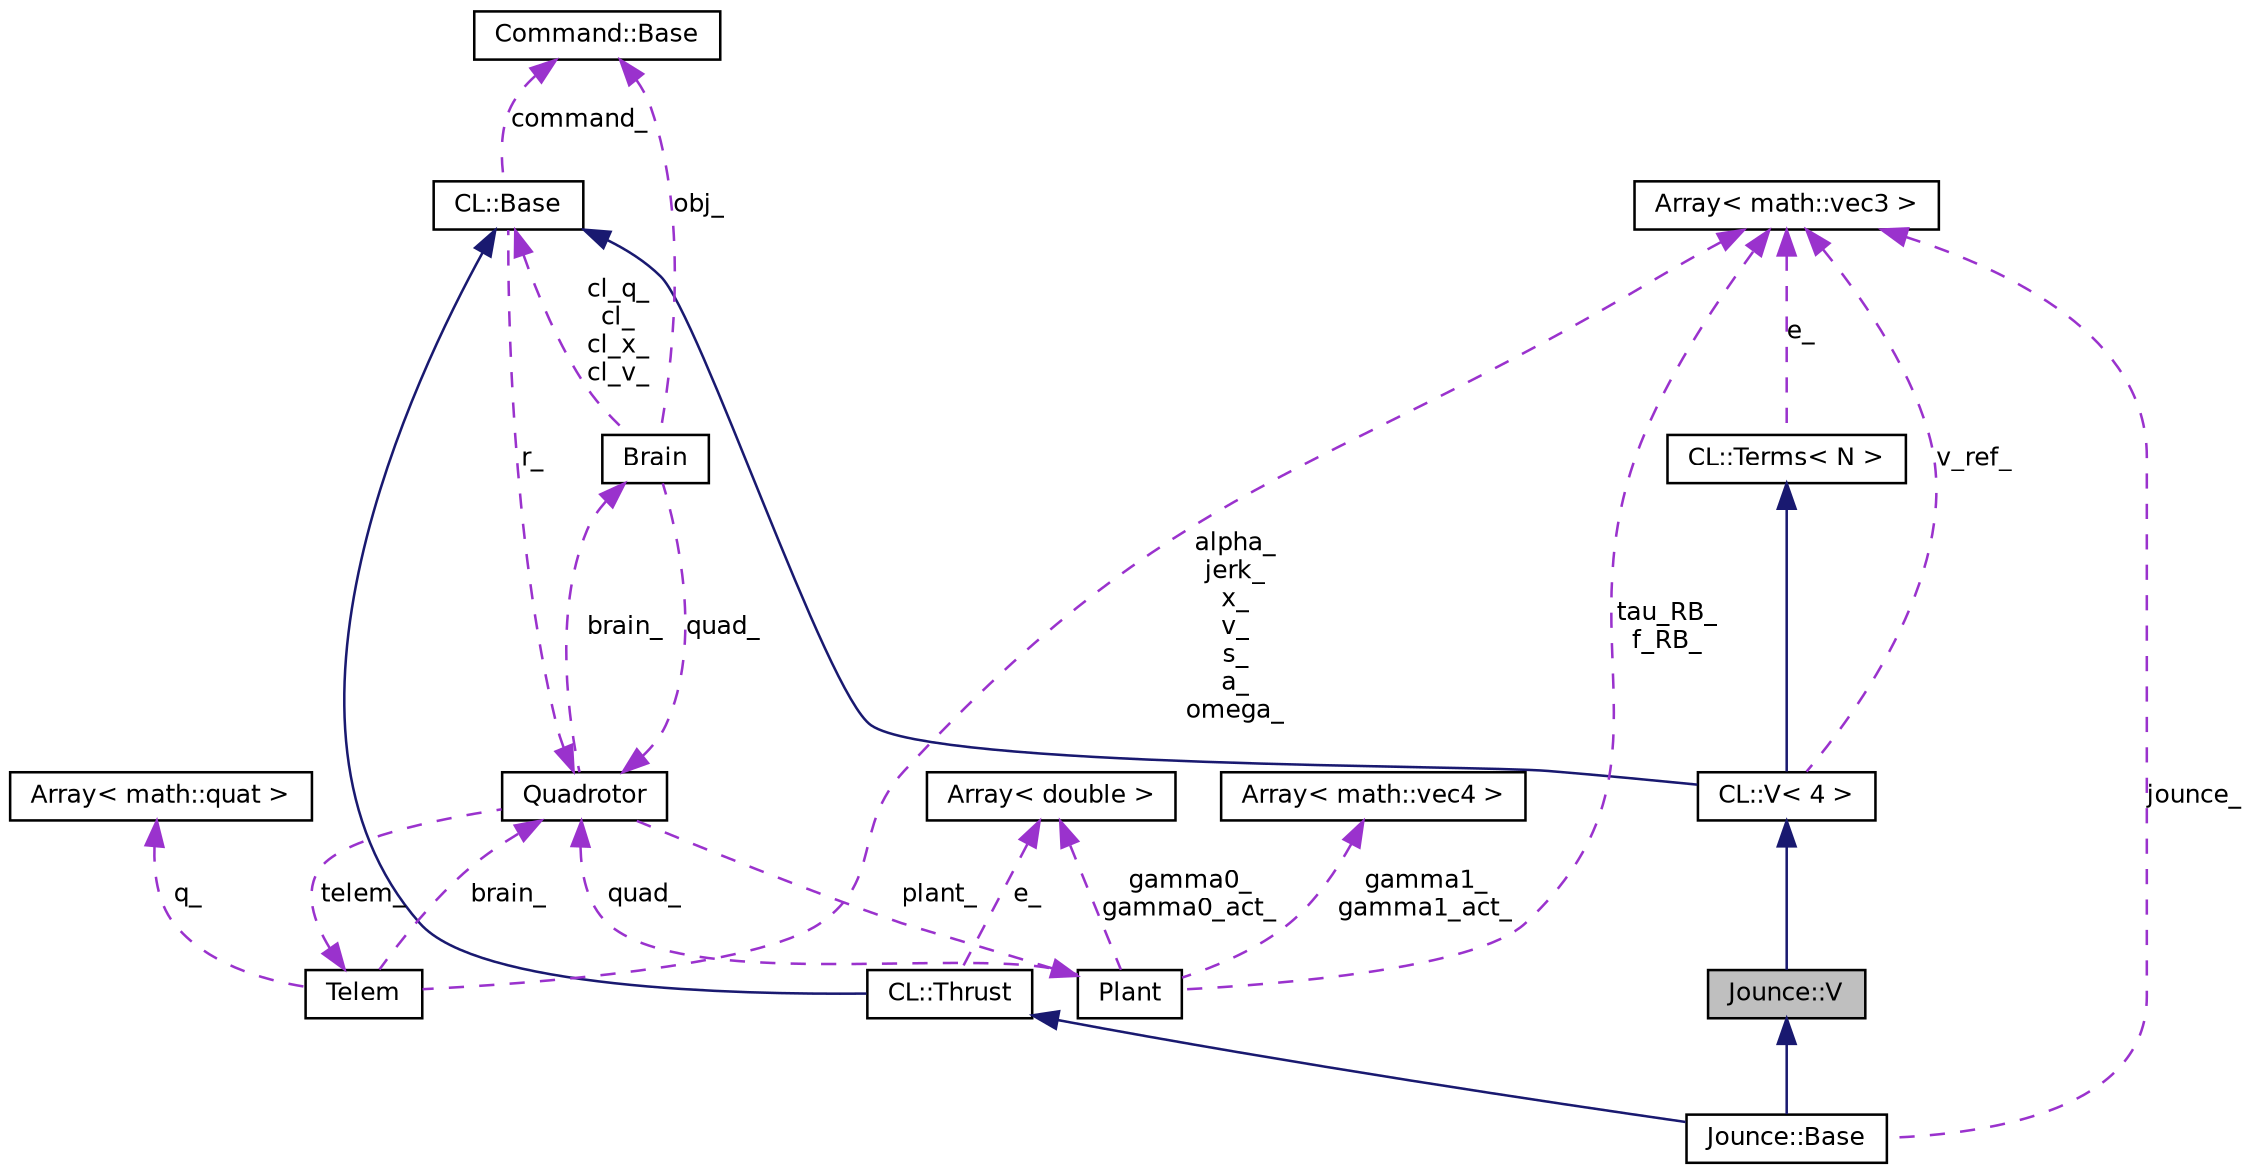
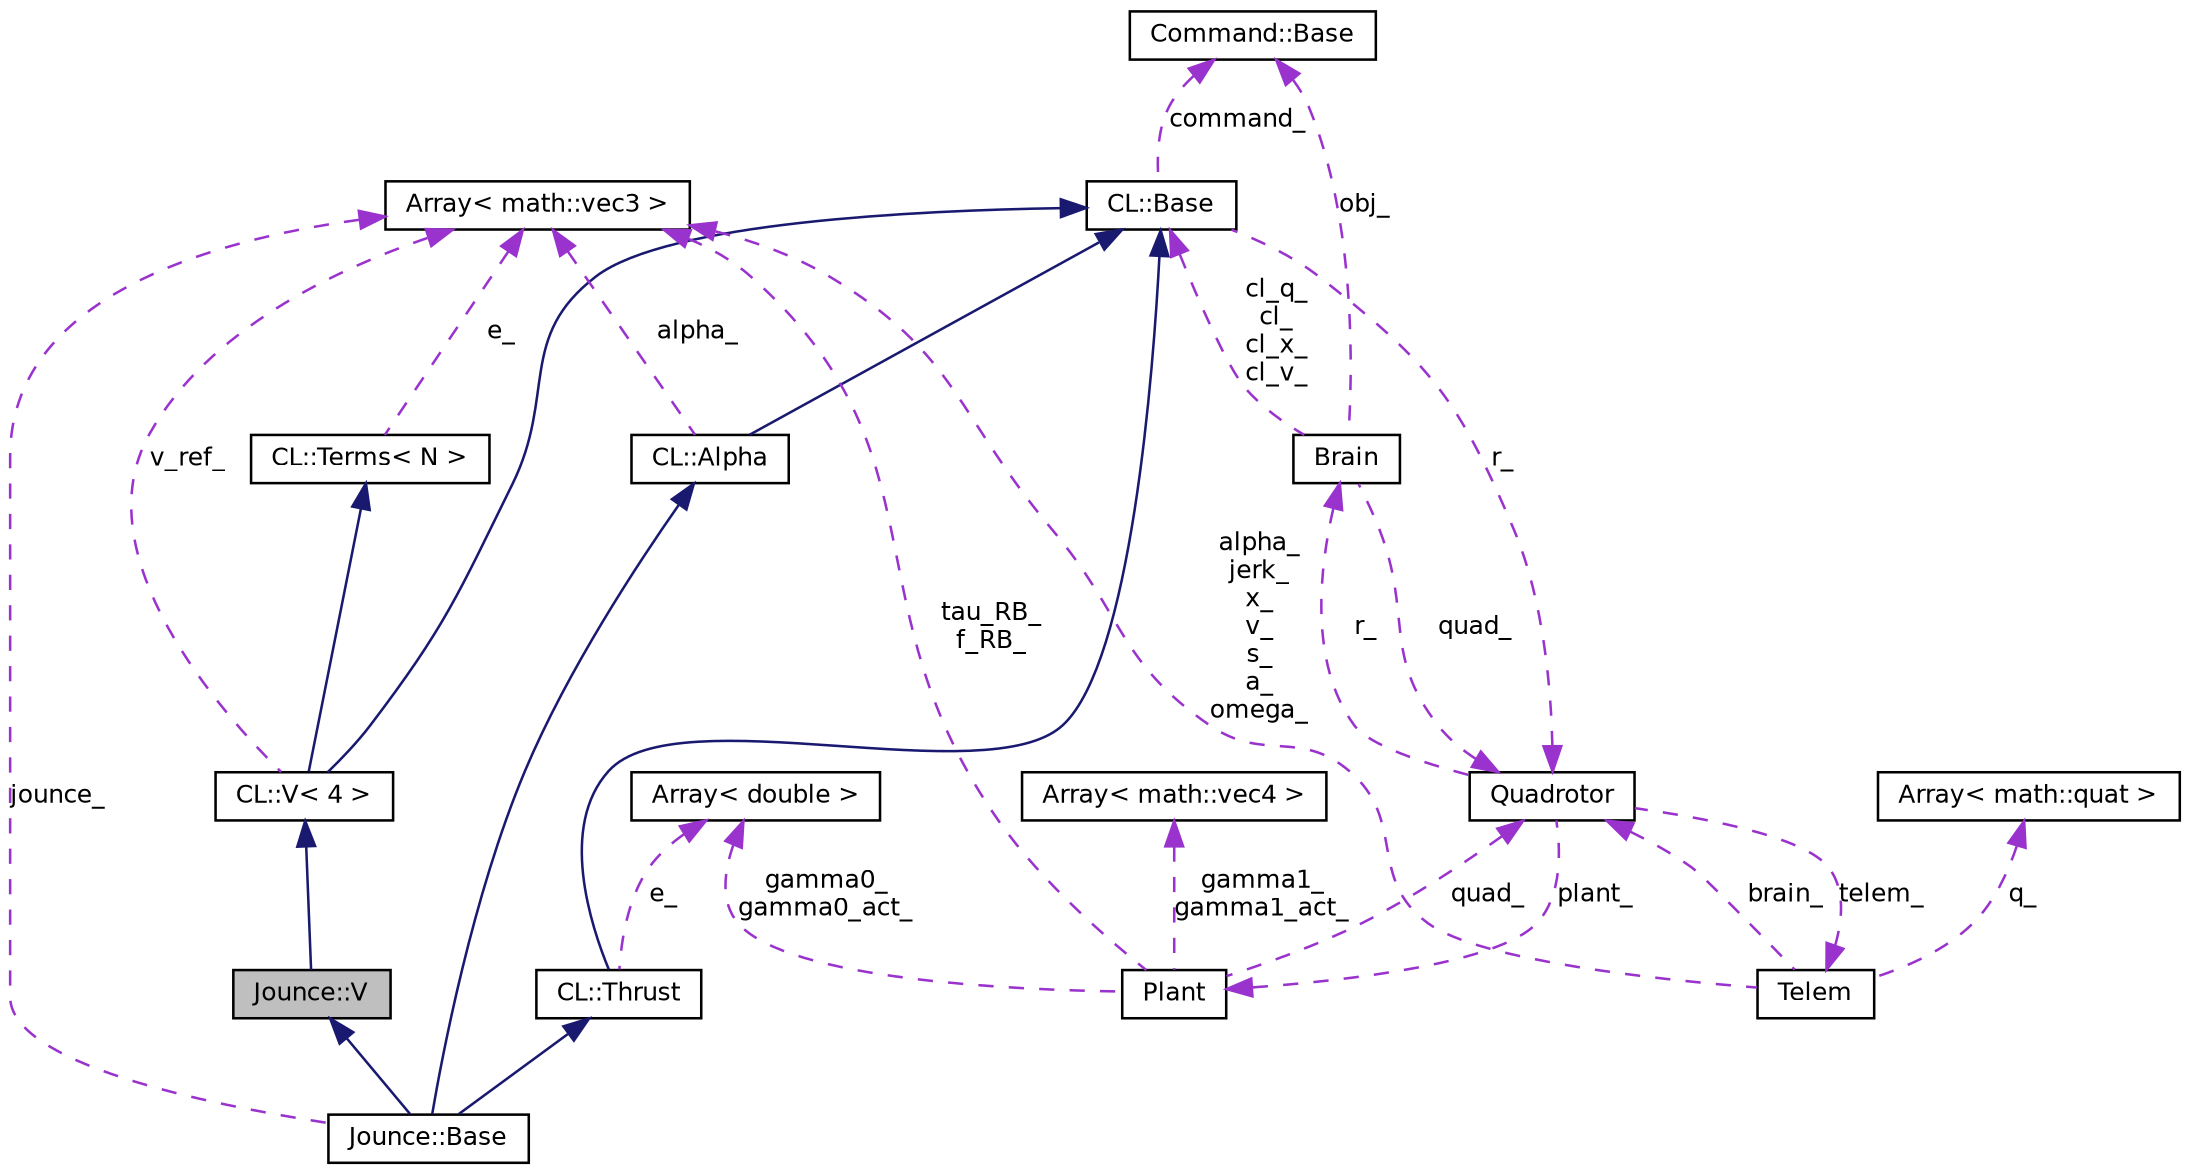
none -> (710, 459)
(626, 628) -> (1367, 628)
